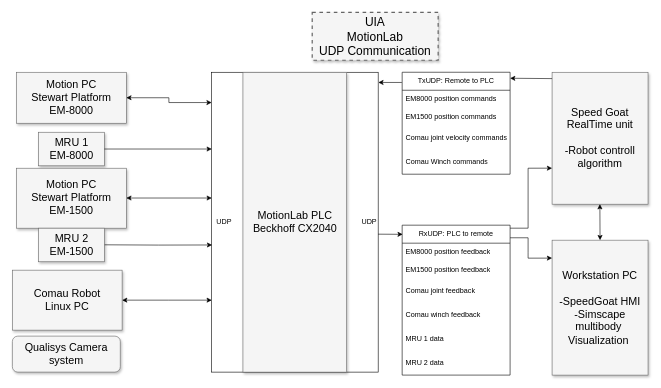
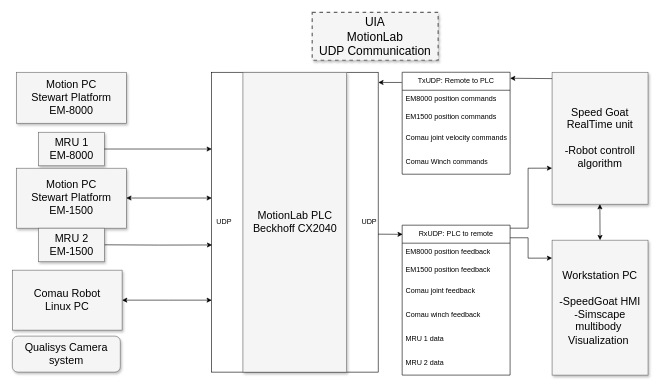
(187, 103) -> none
